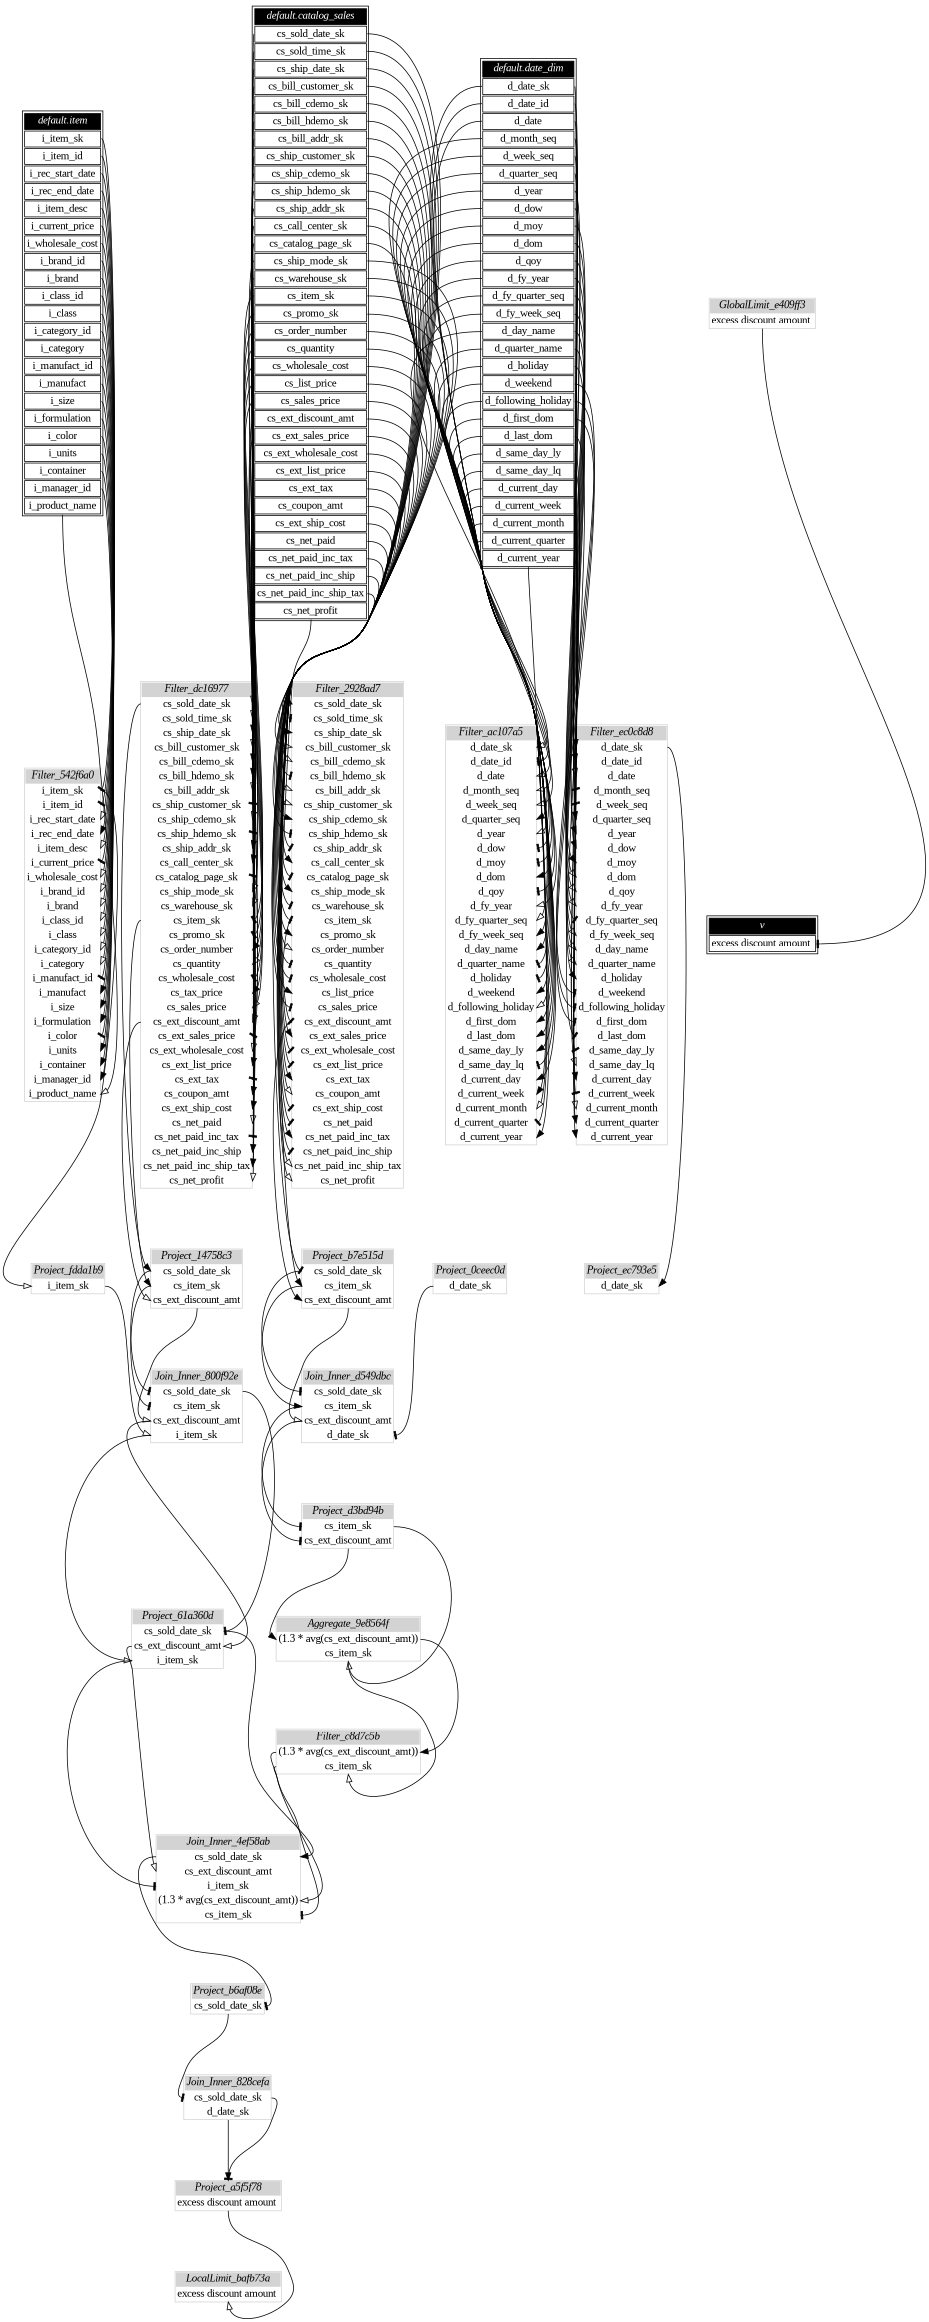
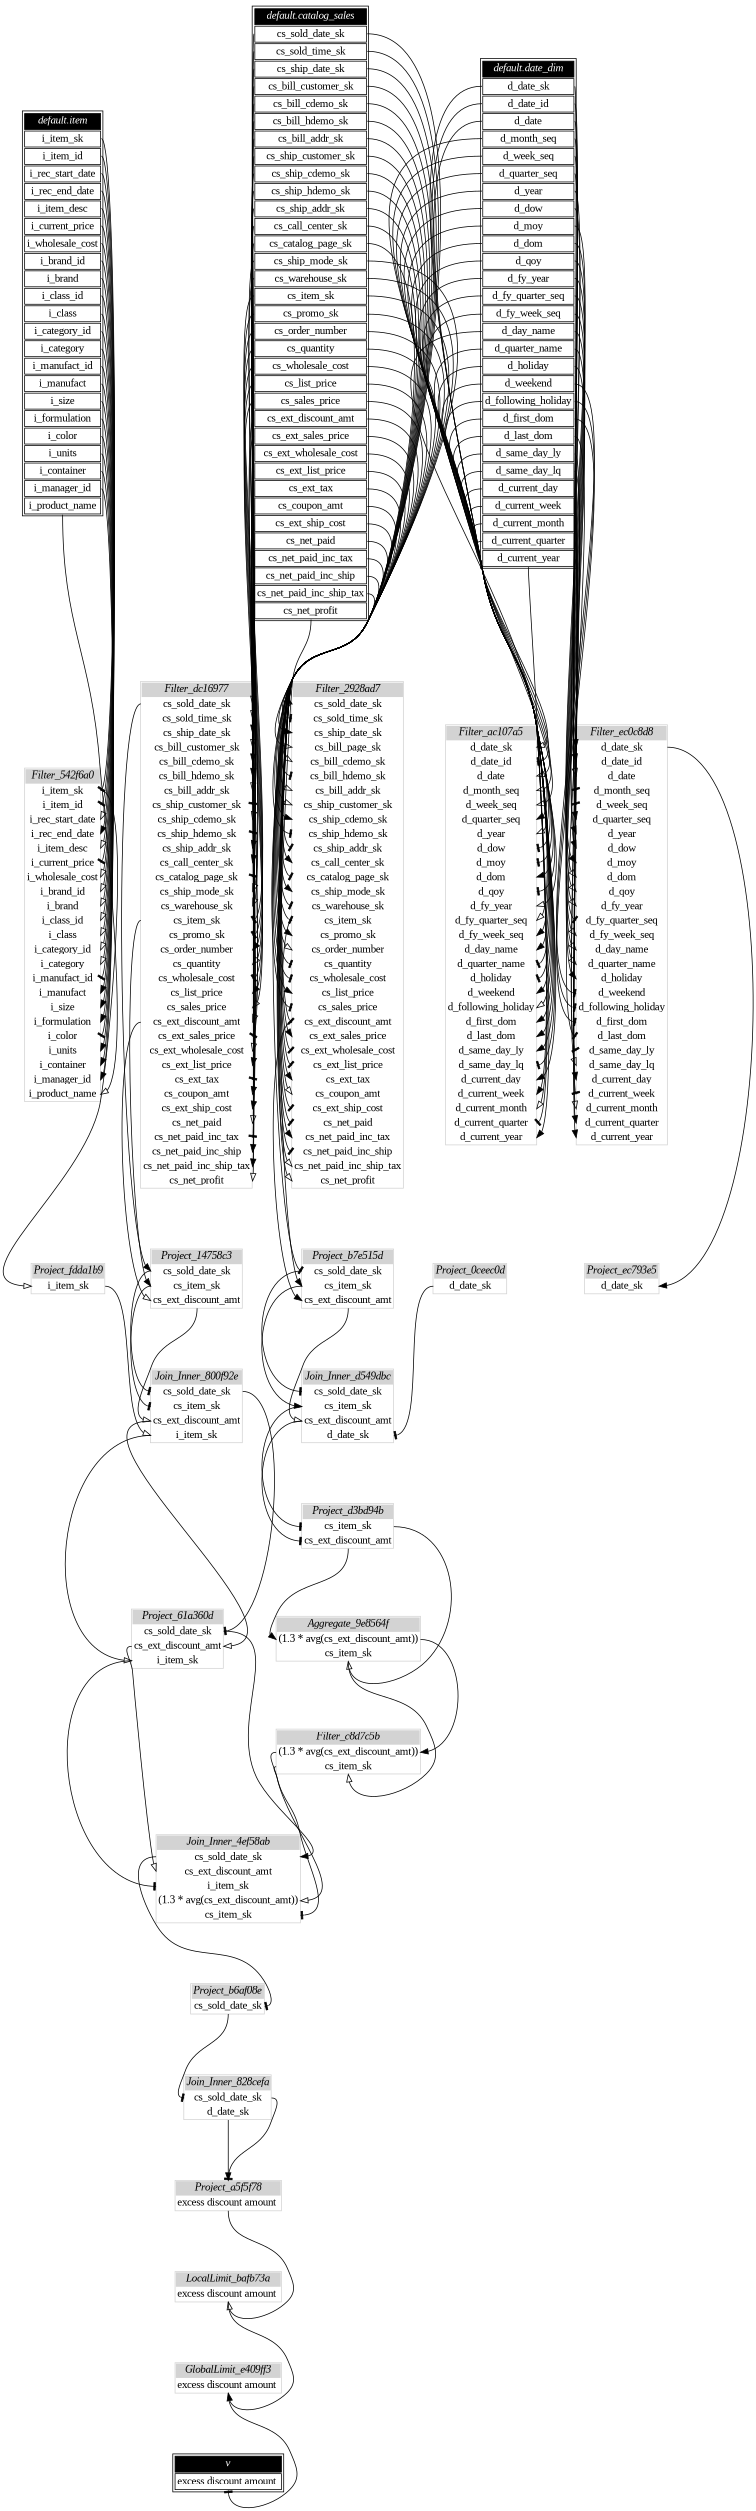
(348, 747) -> (348, 747)
(197, 993) -> (197, 993)
none -> (290, 2366)
